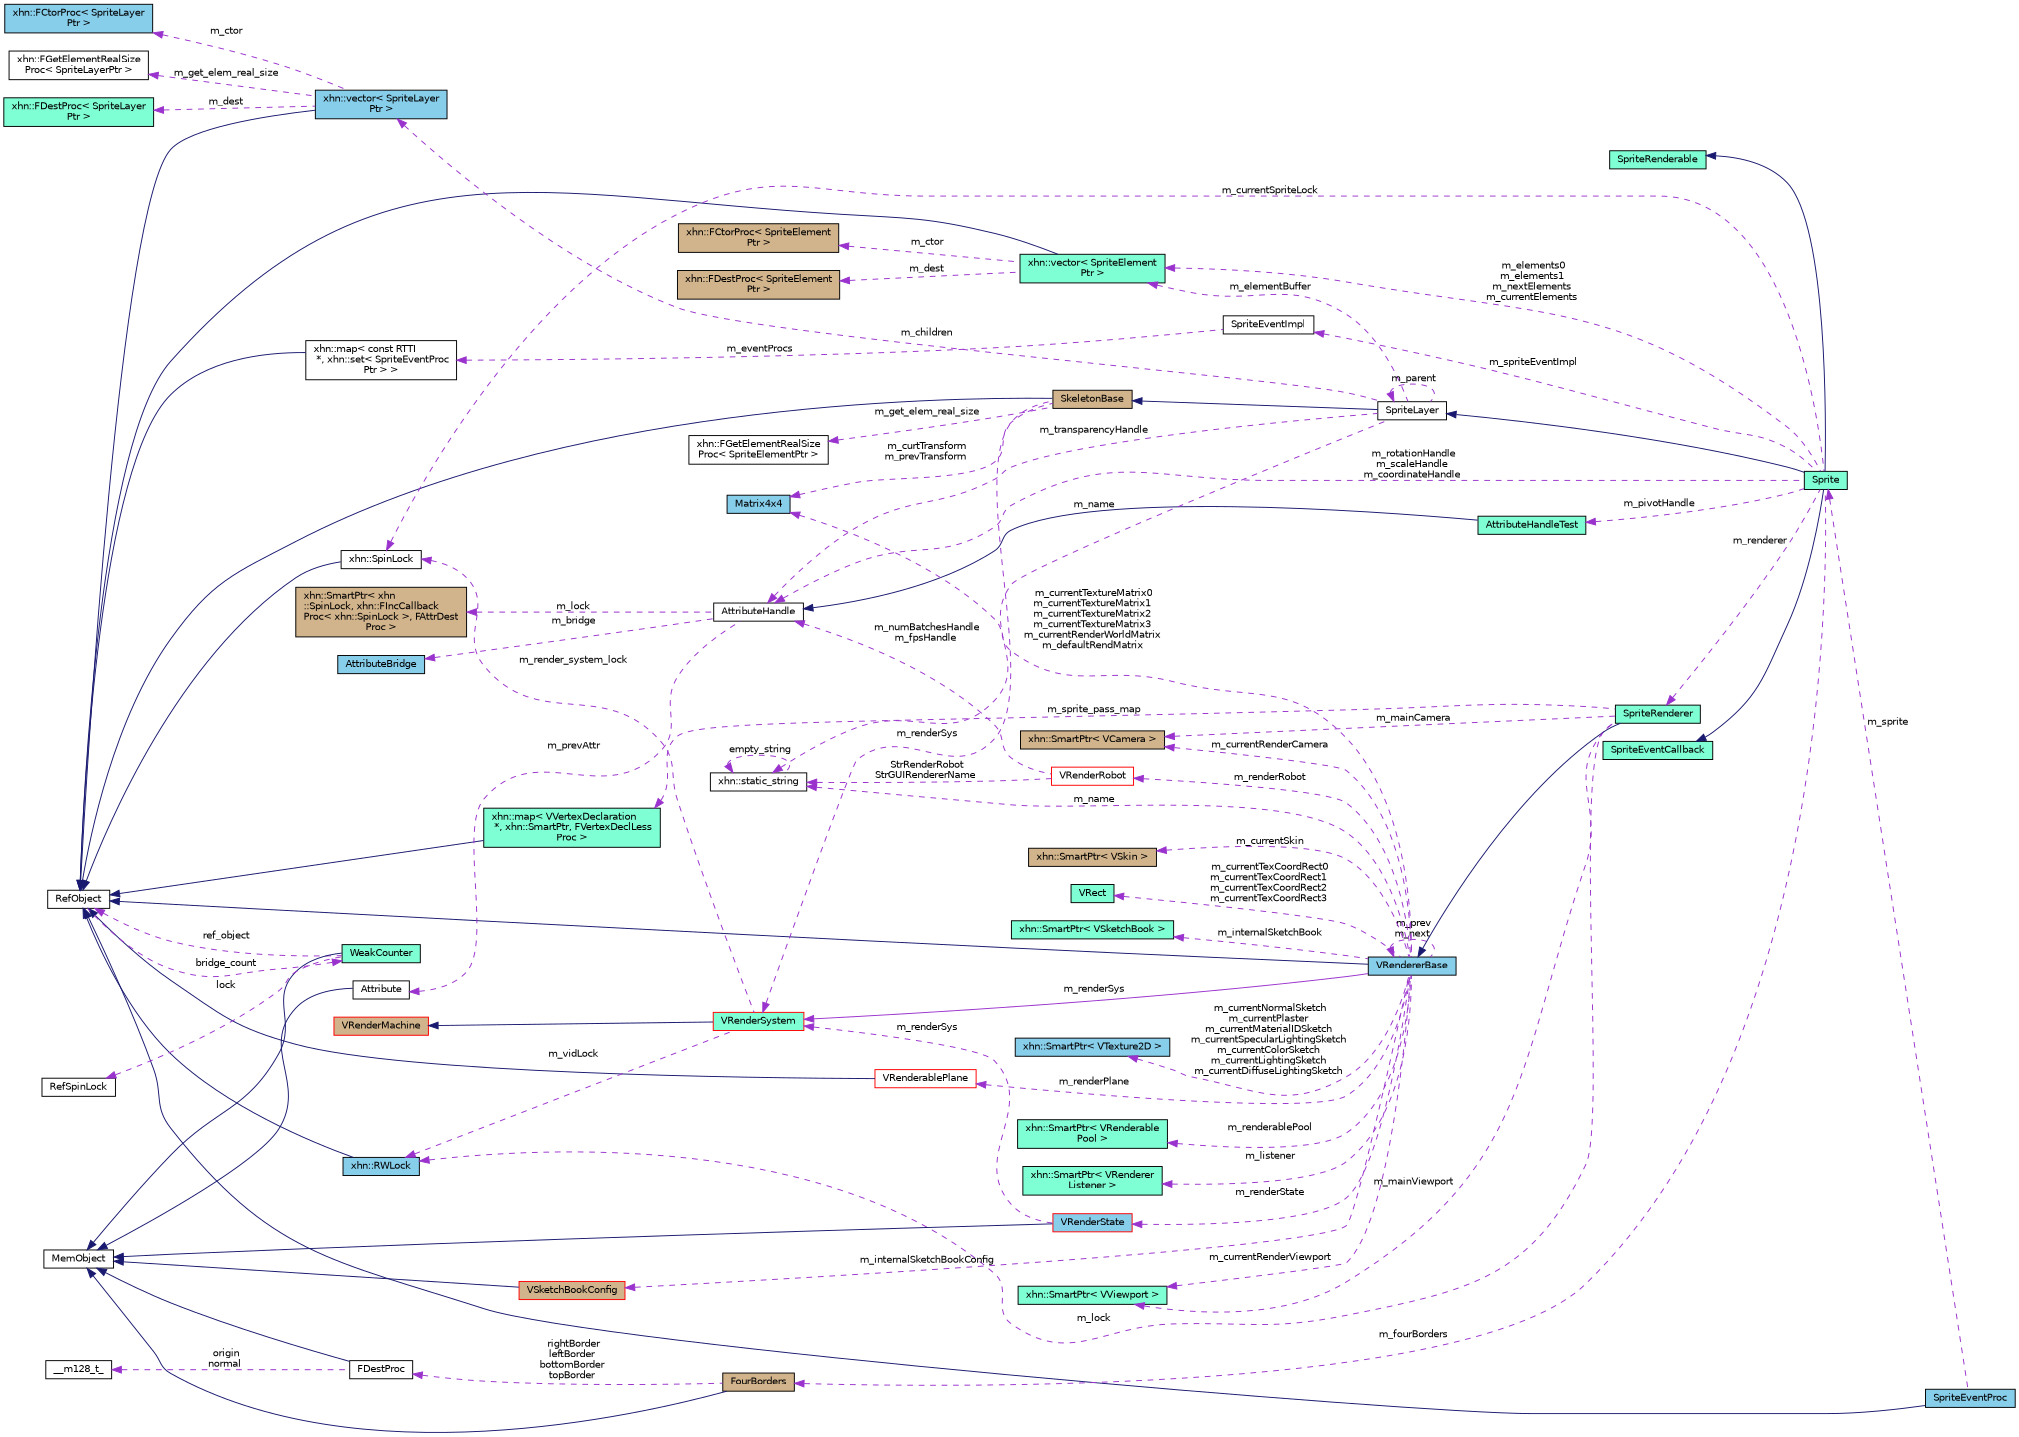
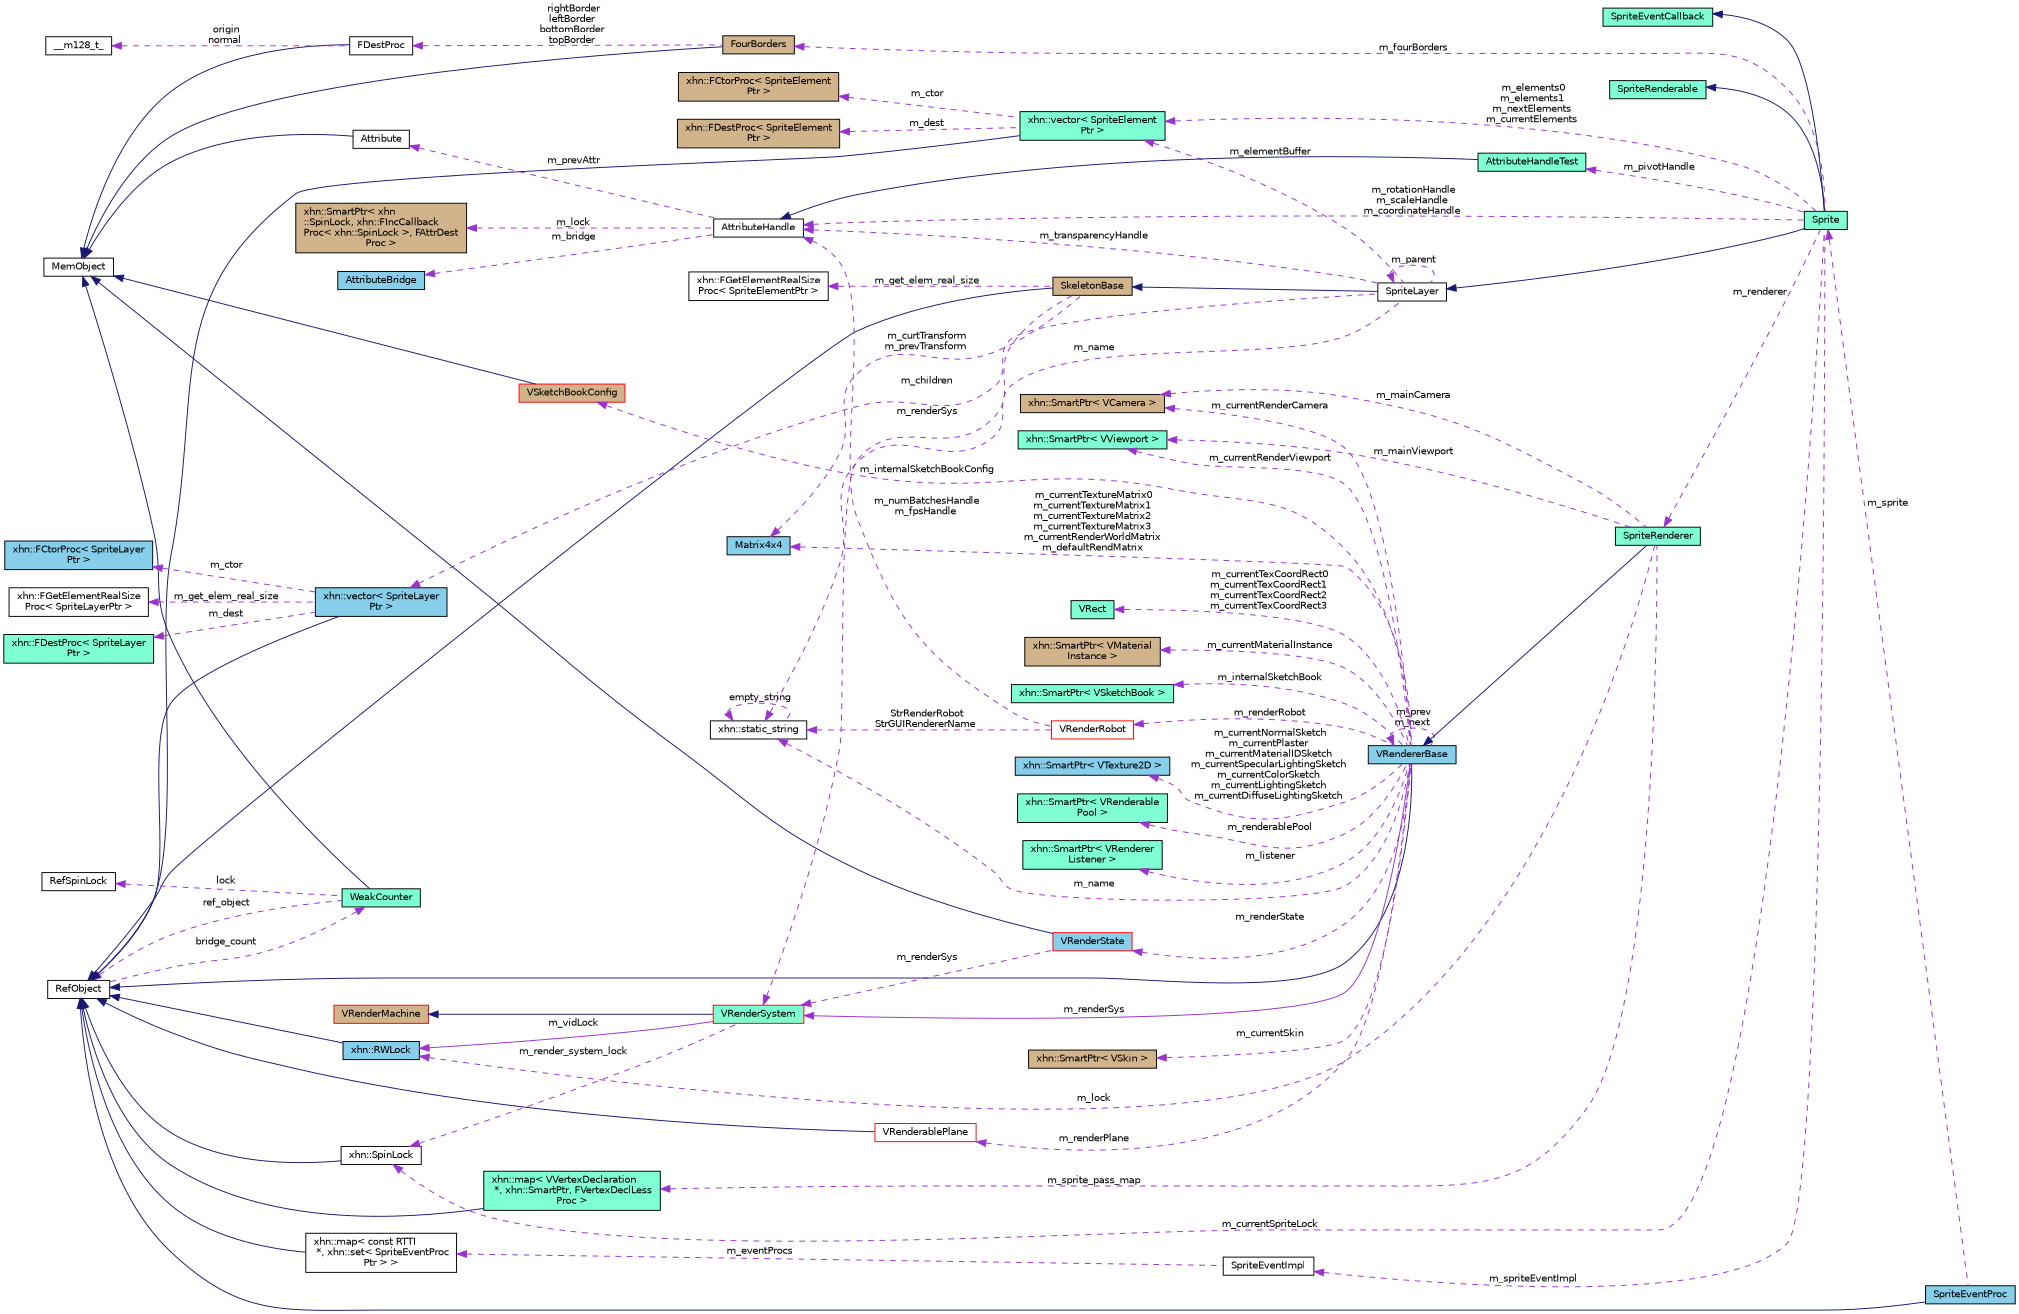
none -> (1093, 652)
(574, 1092) -> (571, 1037)
